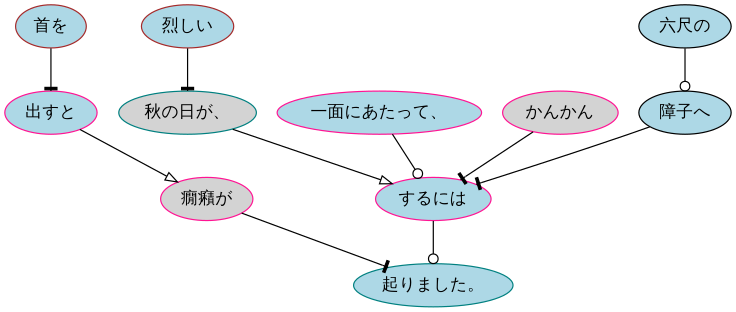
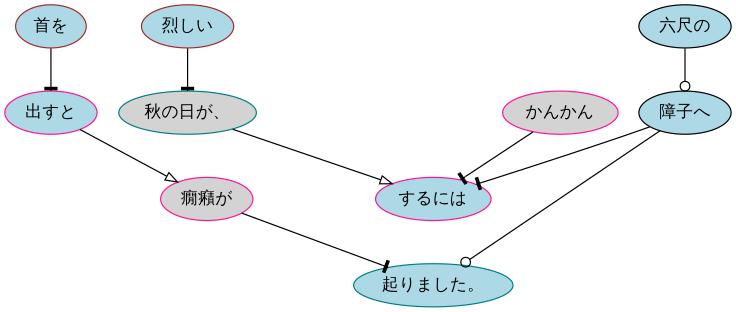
(379, 113) -> none
(433, 237) -> (565, 195)
